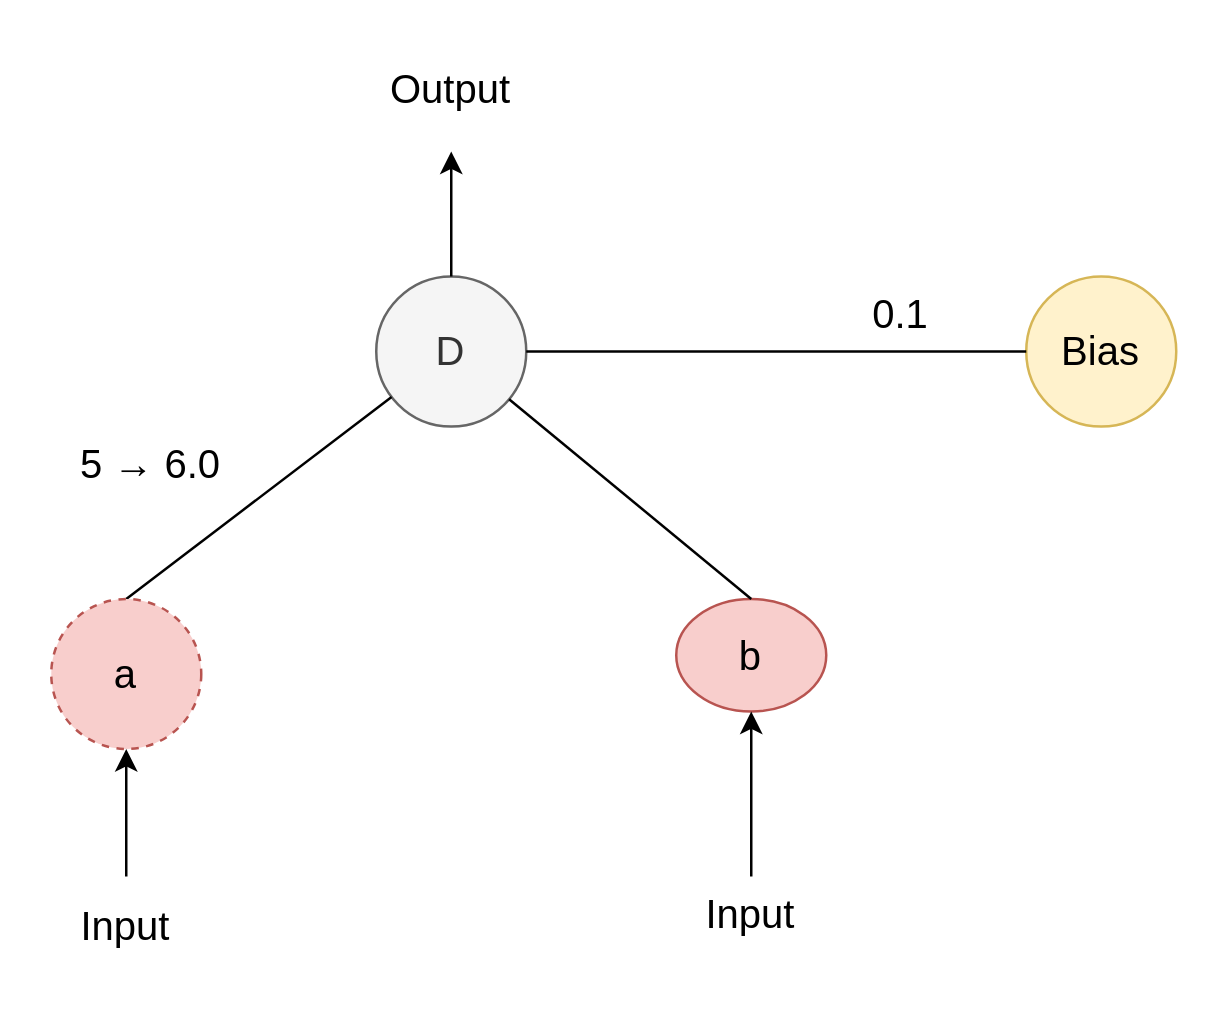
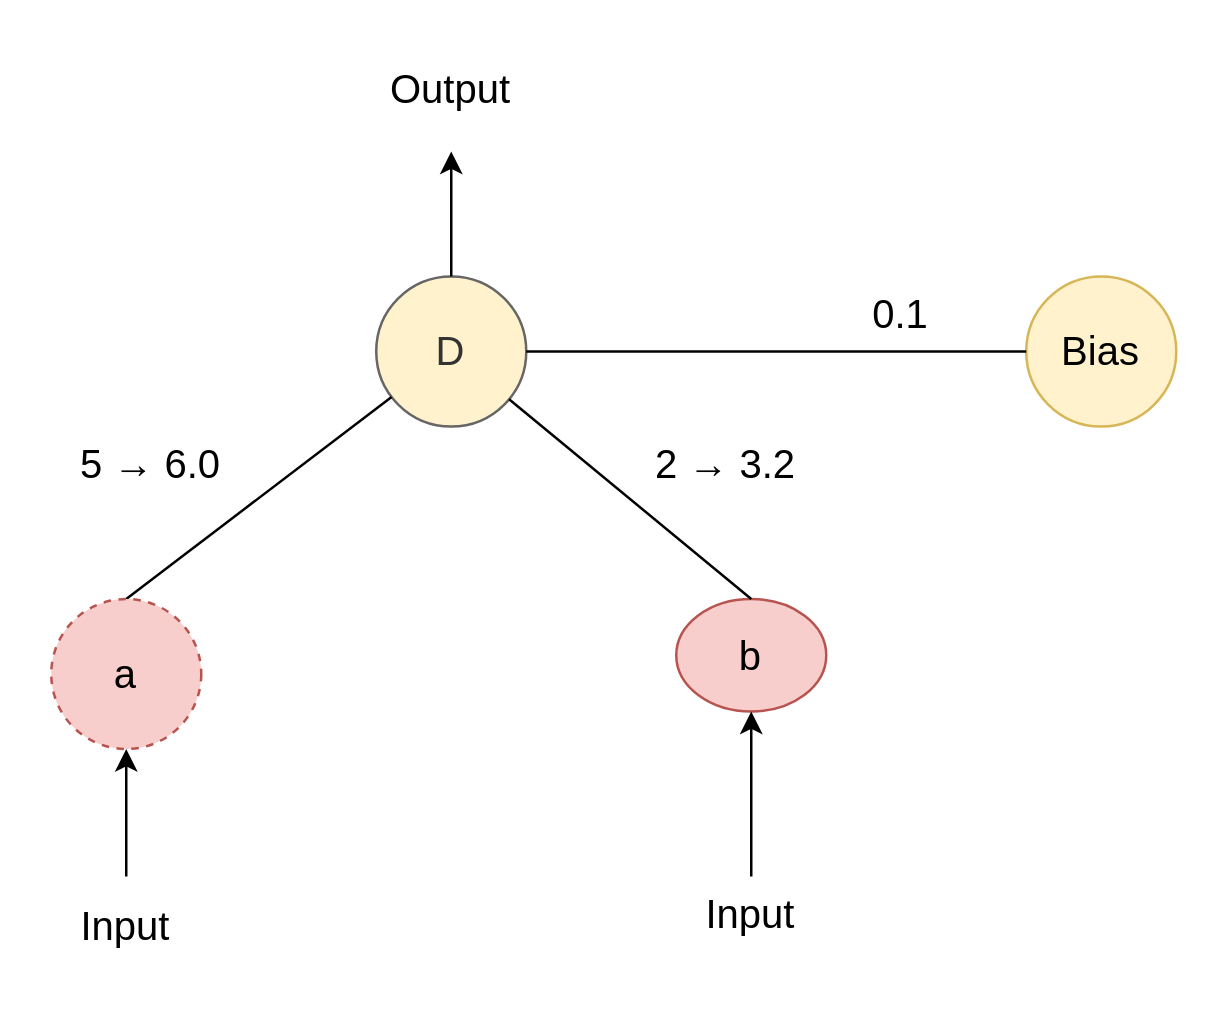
(451, 351) -> (451, 351)
none -> (726, 464)
